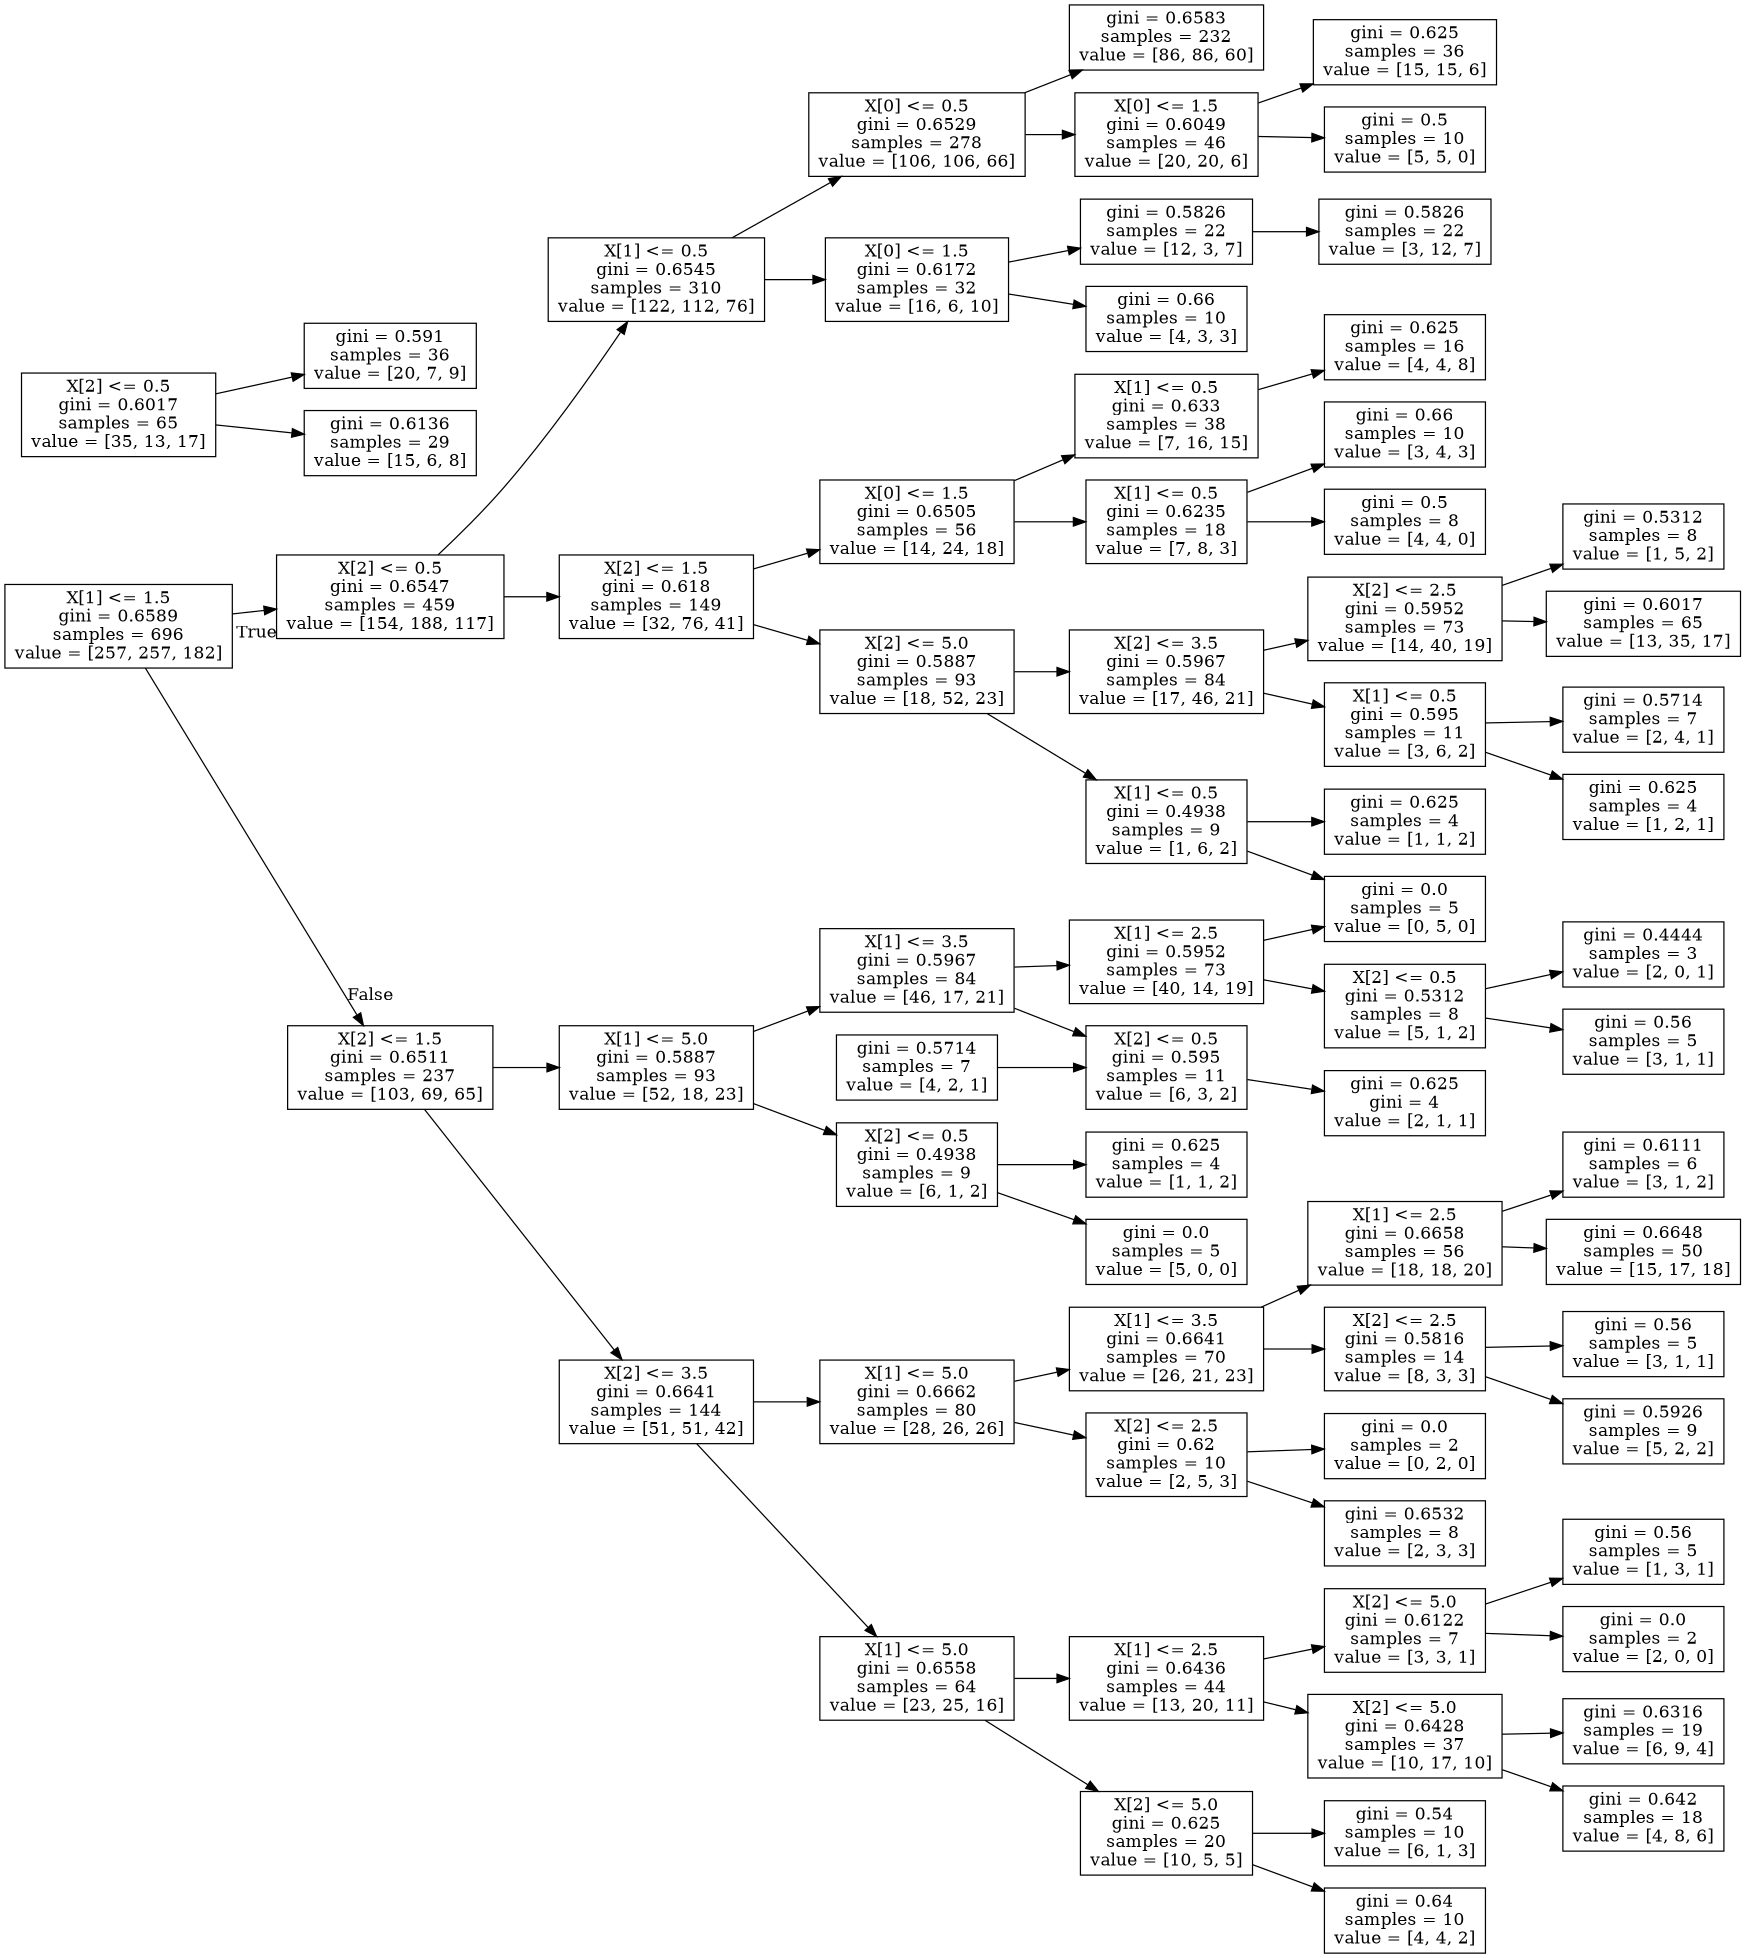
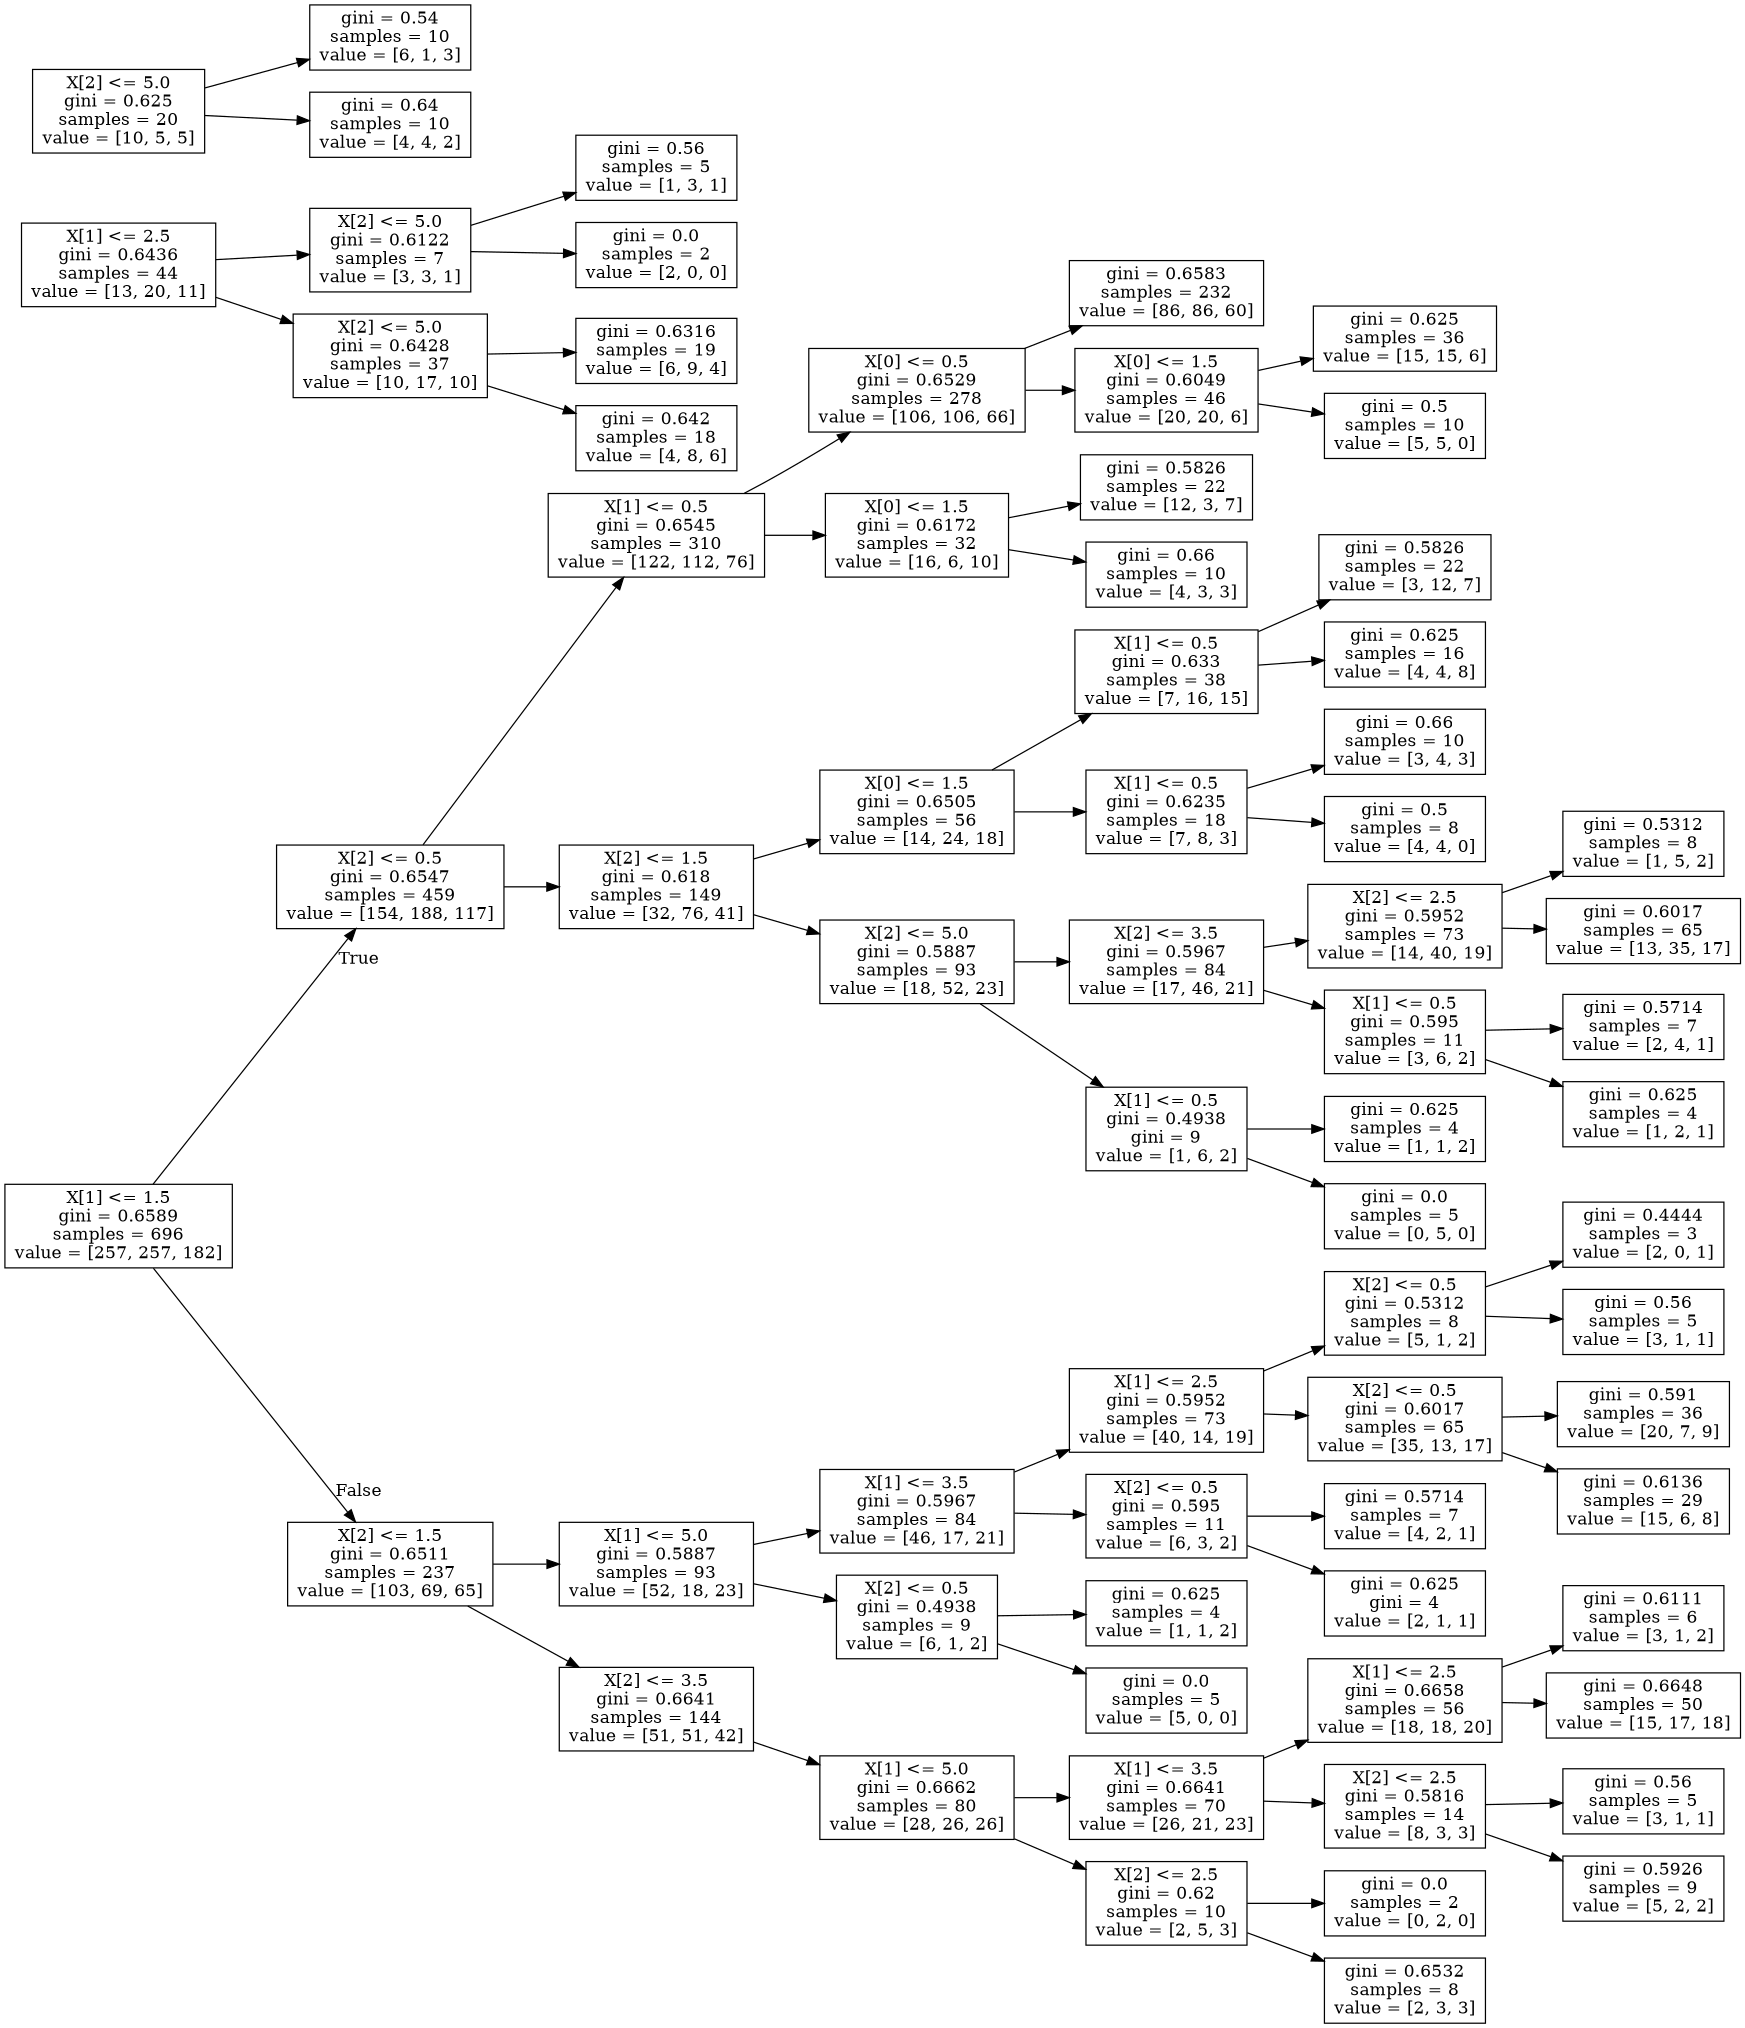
(1279, 232) -> (1288, 618)
(1166, 822) -> (1166, 1129)
(1288, 935) -> (1280, 1415)
(1036, 1068) -> (1280, 1516)
(917, 1678) -> none
